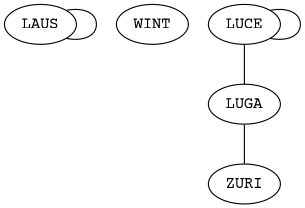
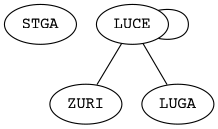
(40, 24) -> none
none -> (40, 24)
(152, 24) -> none
(244, 144) -> (109, 64)
